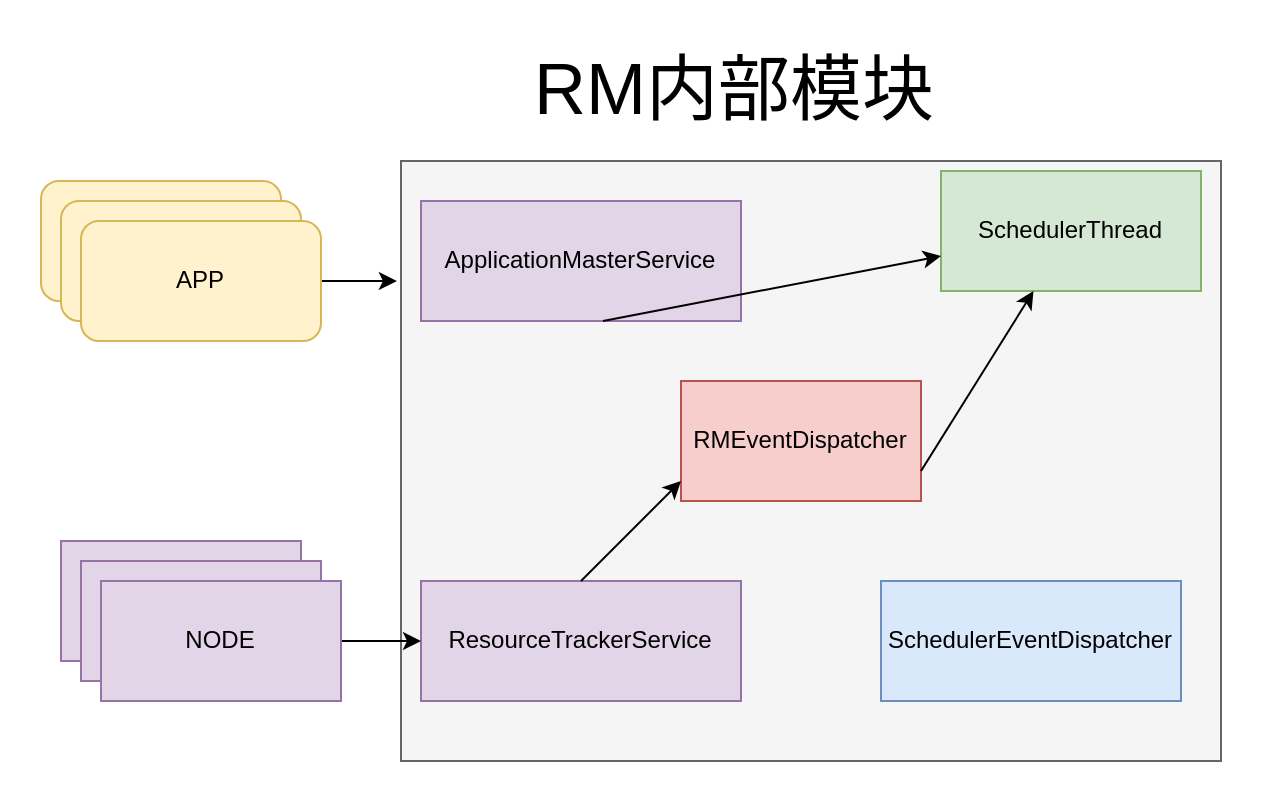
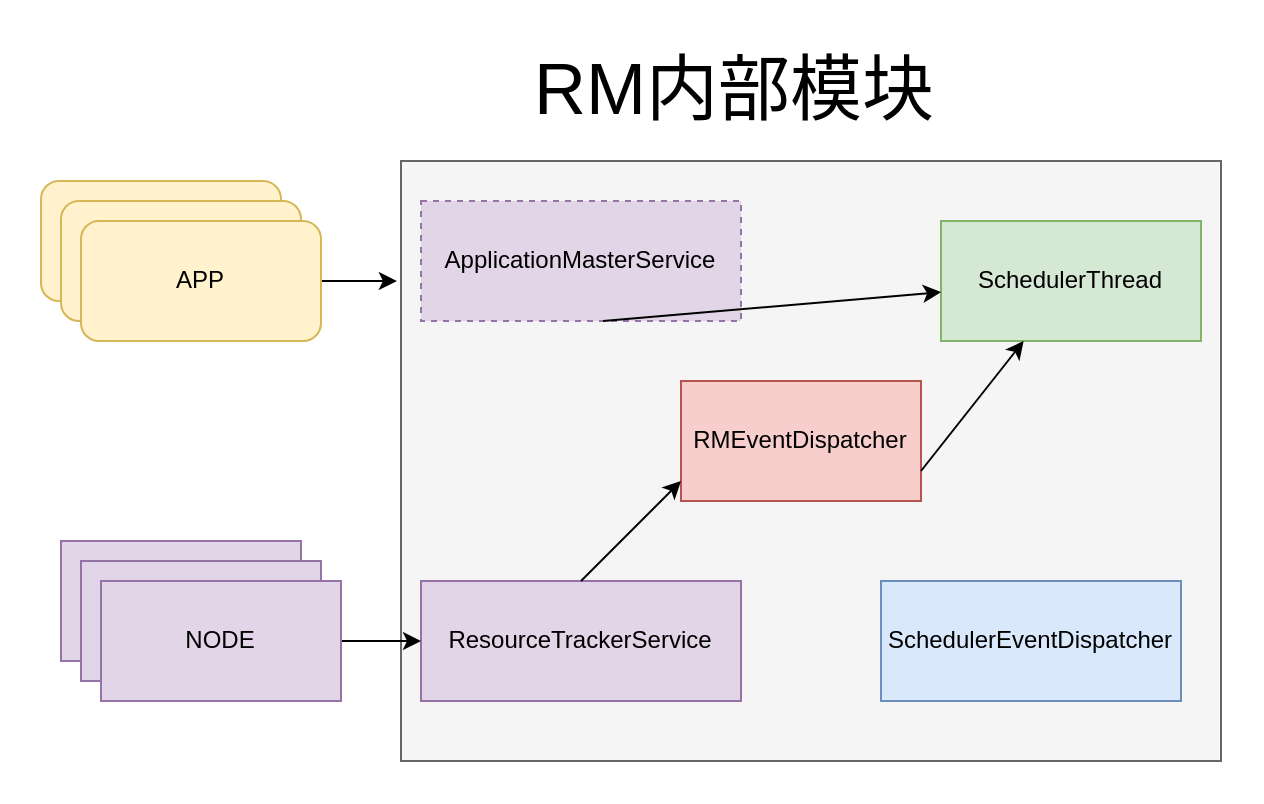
(1071, 231) -> (1071, 281)
(581, 261) -> (581, 261)
